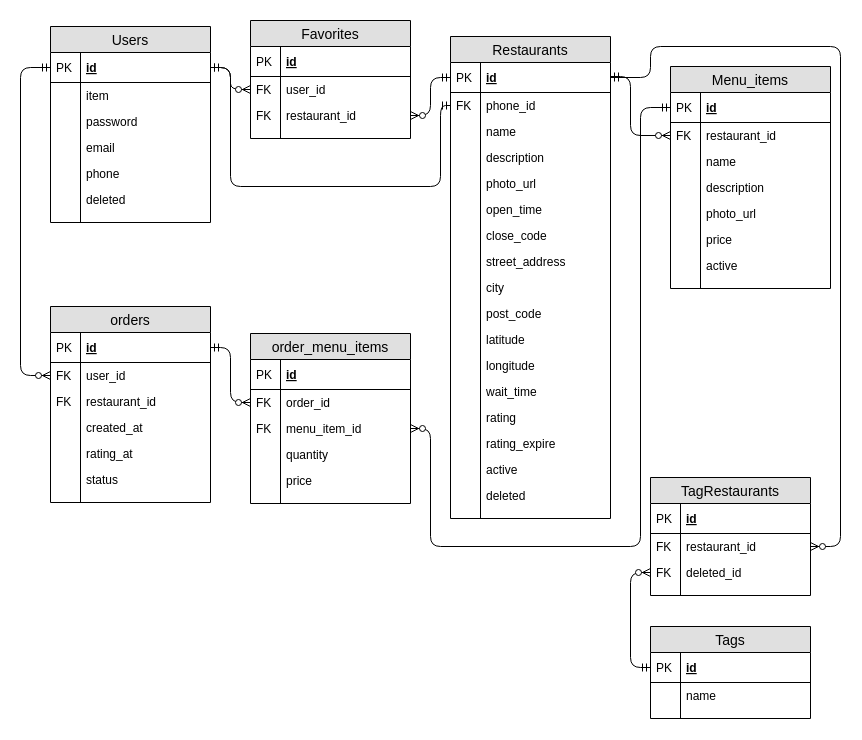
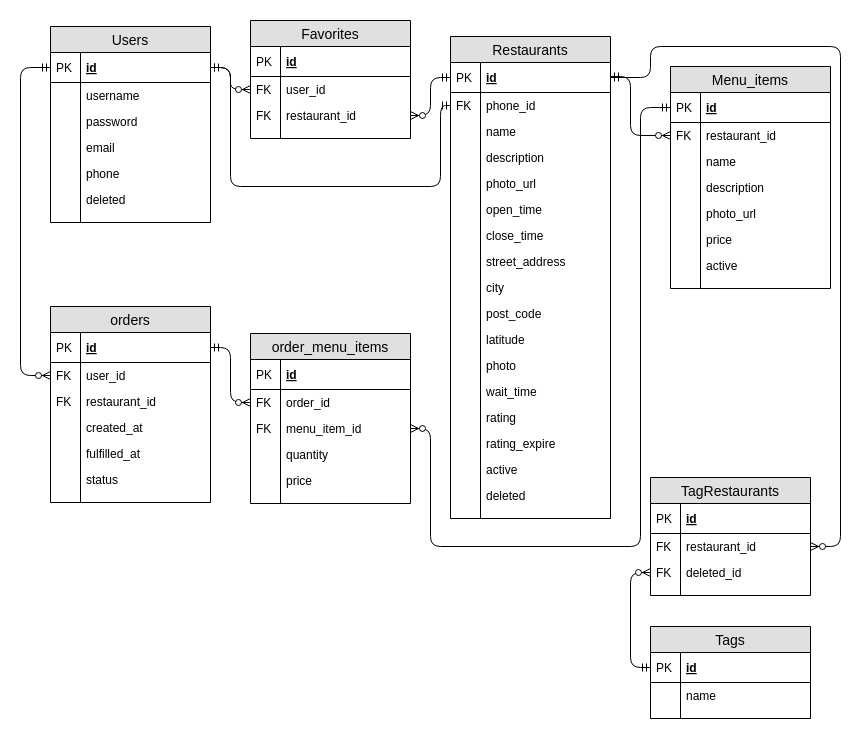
(98, 96) -> (113, 96)
(518, 236) -> (516, 236)
(513, 366) -> (503, 366)
(115, 454) -> (120, 454)
